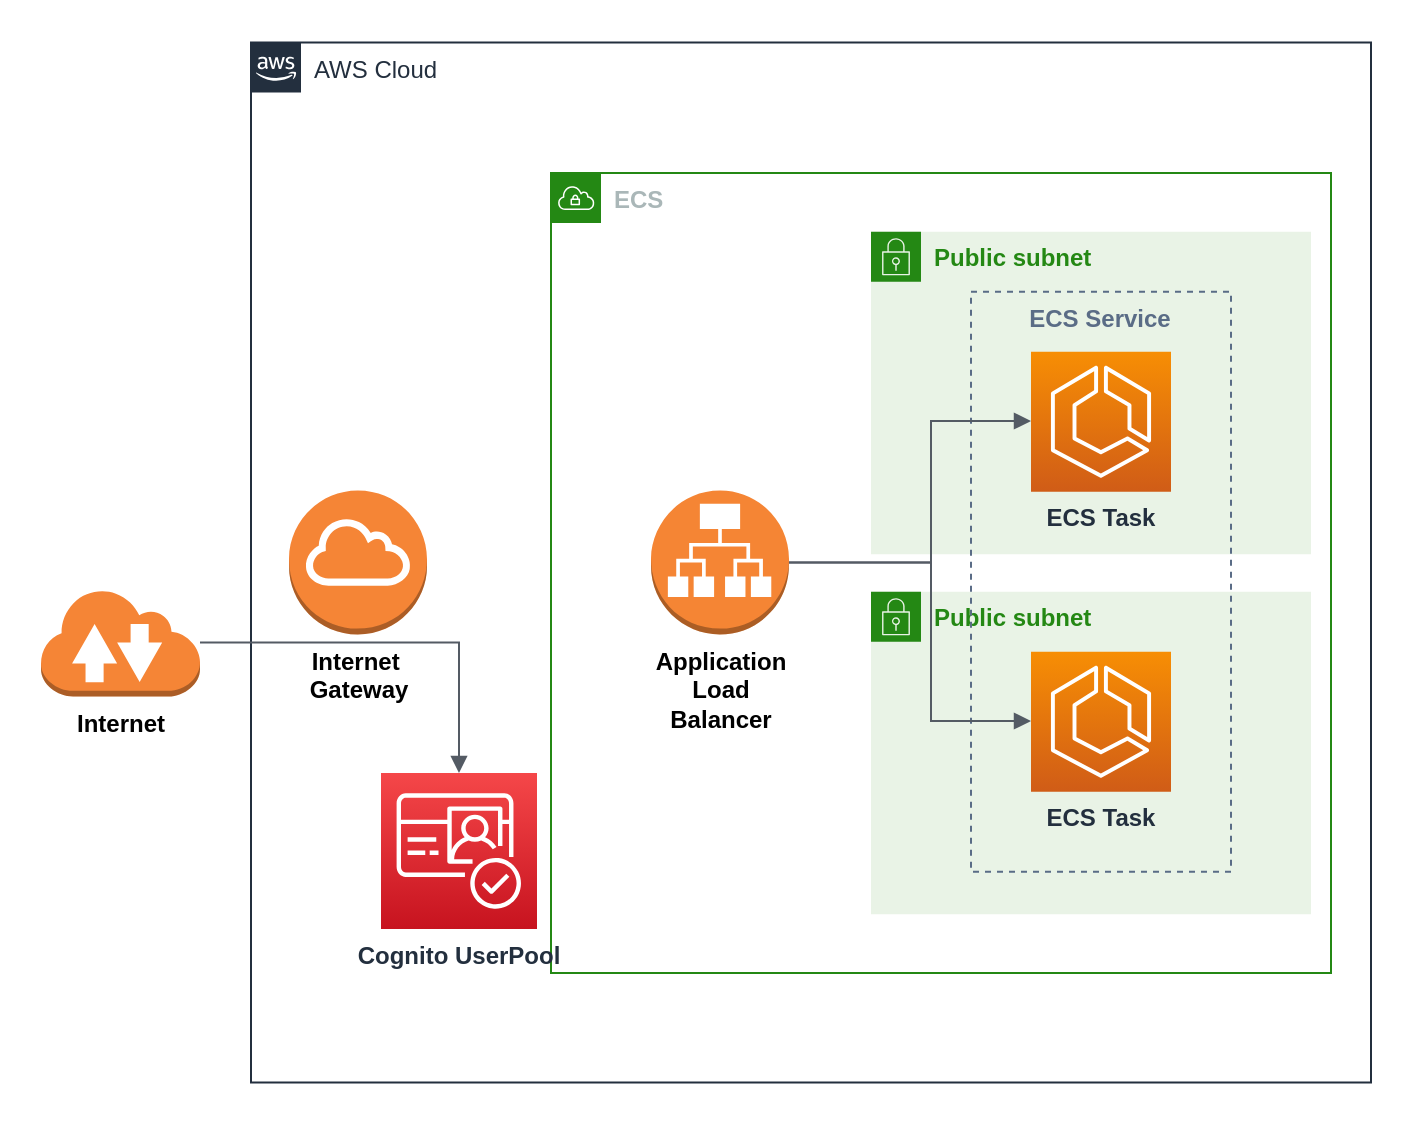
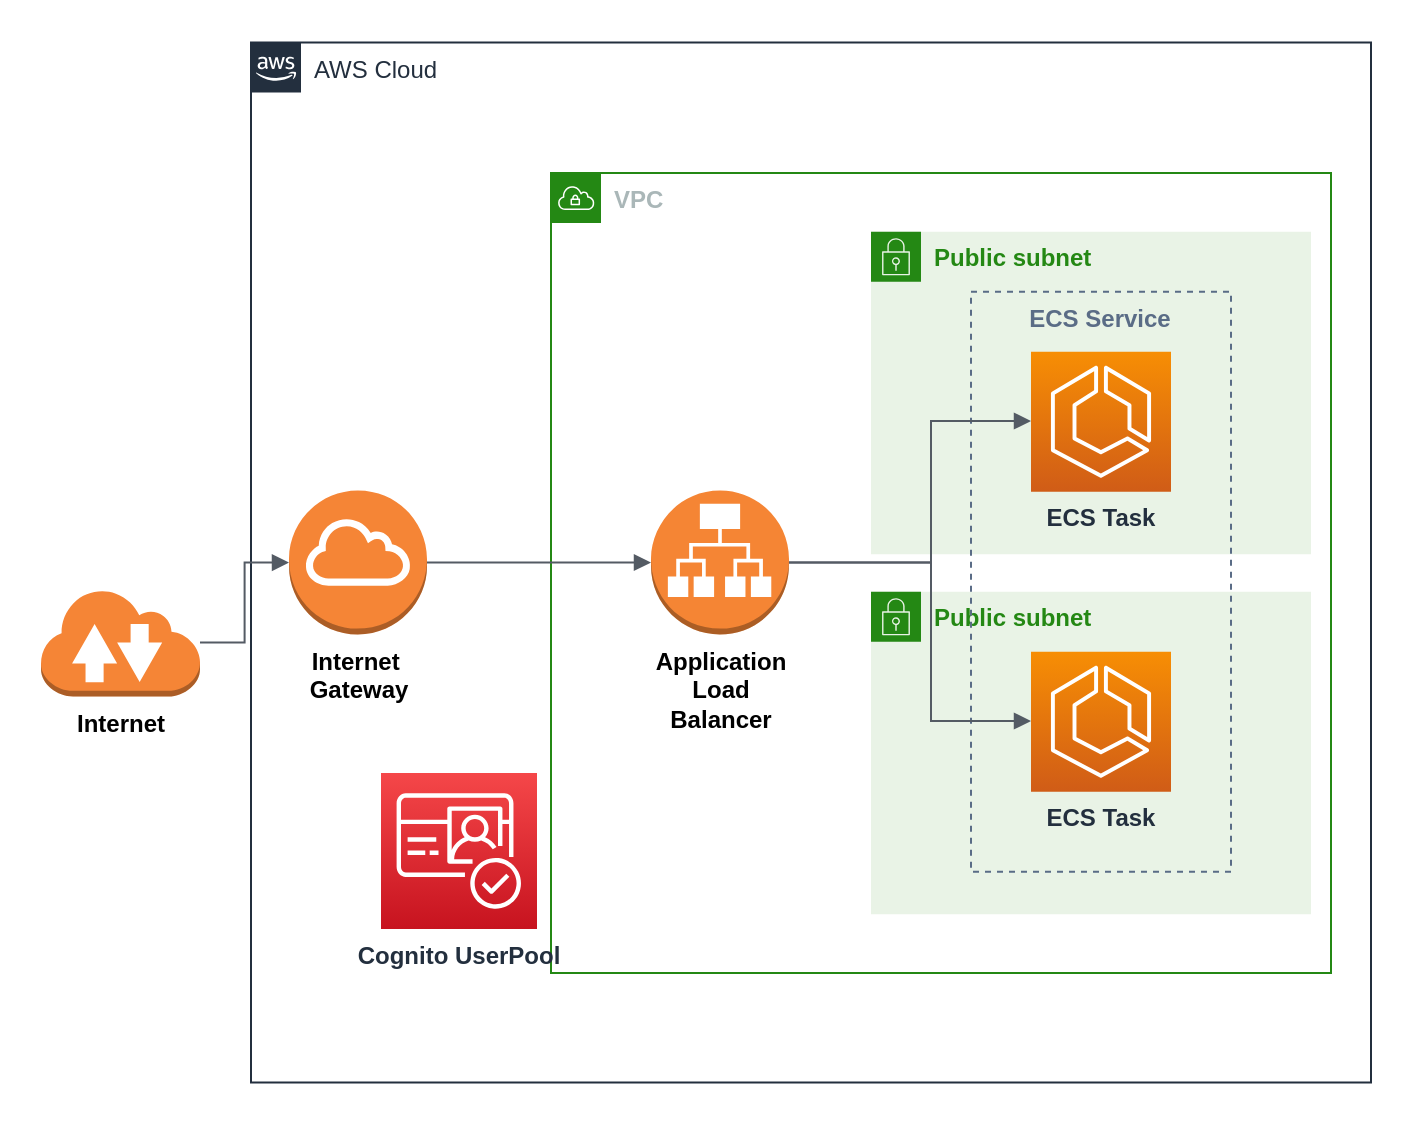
(635, 201) -> (635, 201)
none -> (530, 563)
(408, 643) -> (245, 590)
